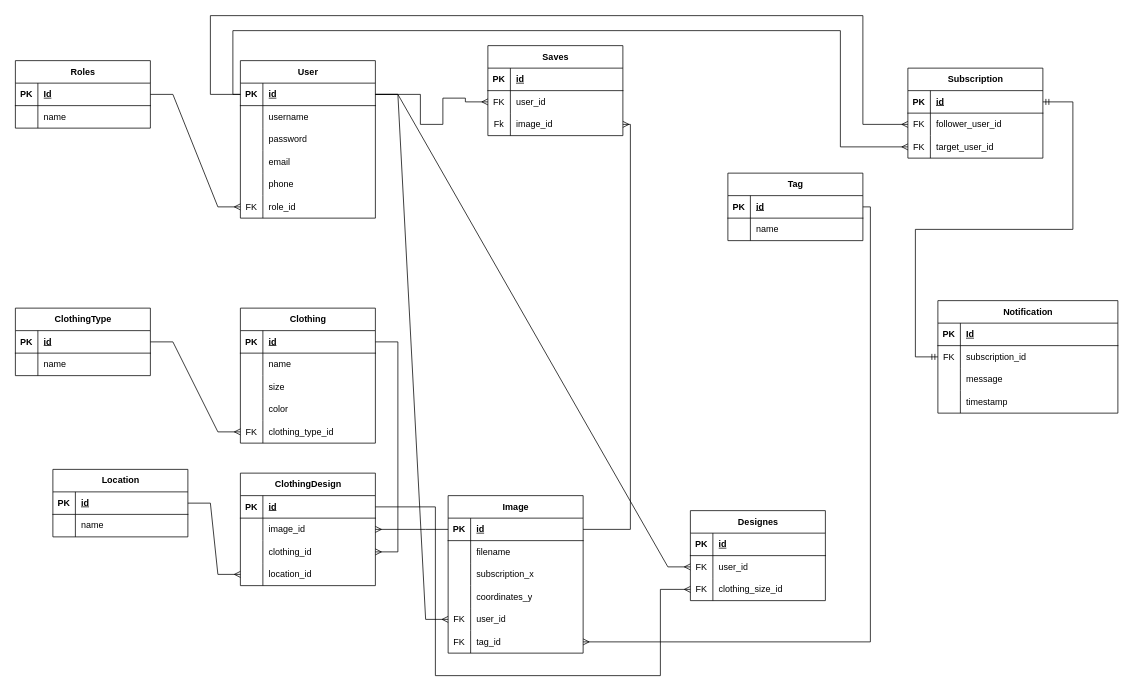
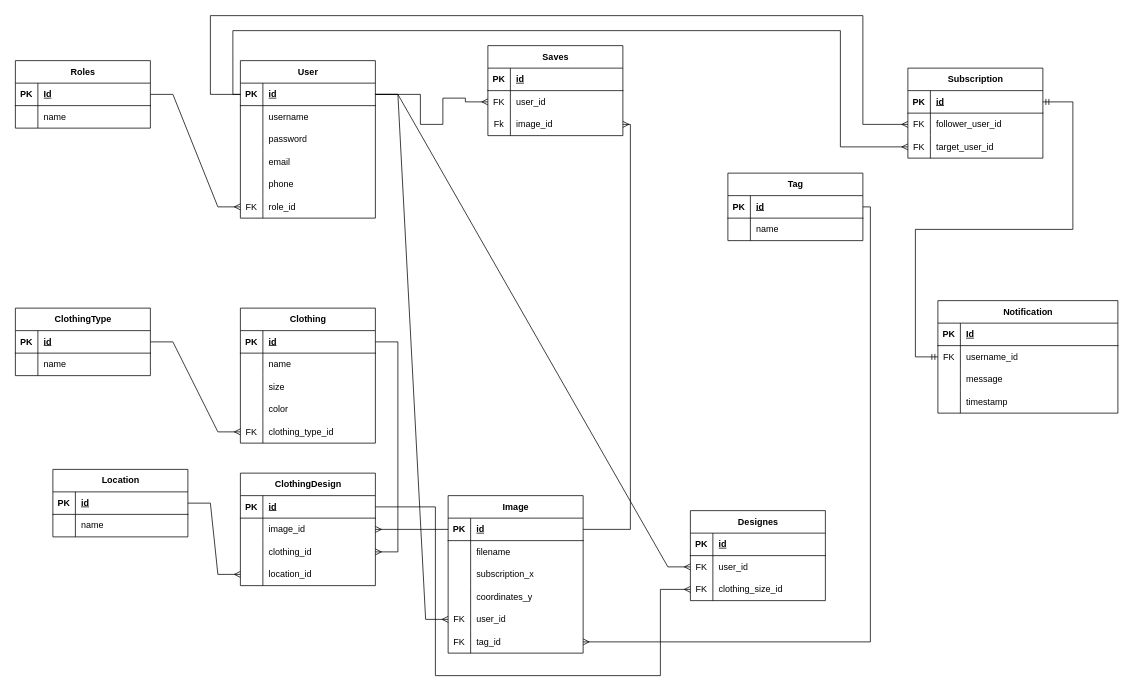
(1001, 357) -> (993, 357)
